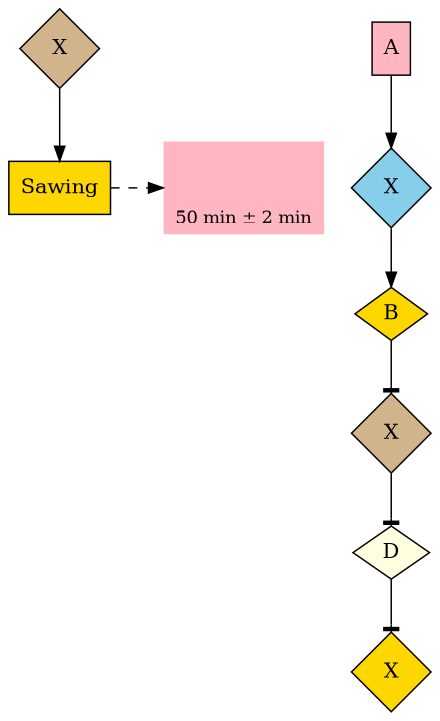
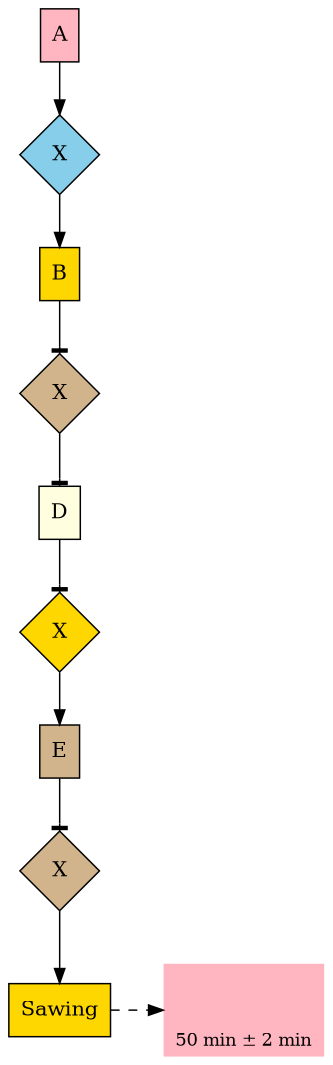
(391, 314) -> (60, 274)
(391, 553) -> (60, 513)
none -> (60, 752)
